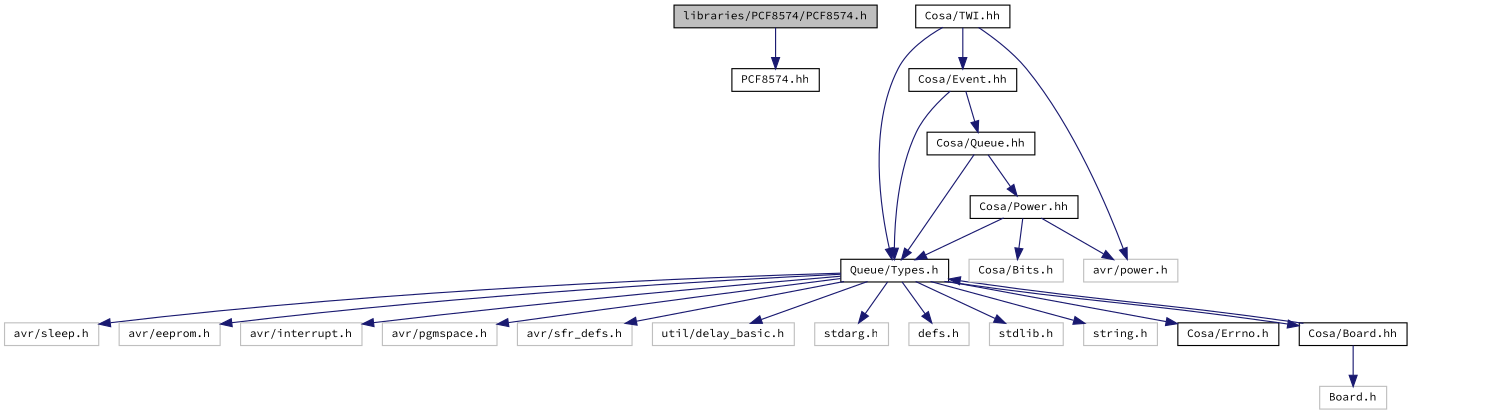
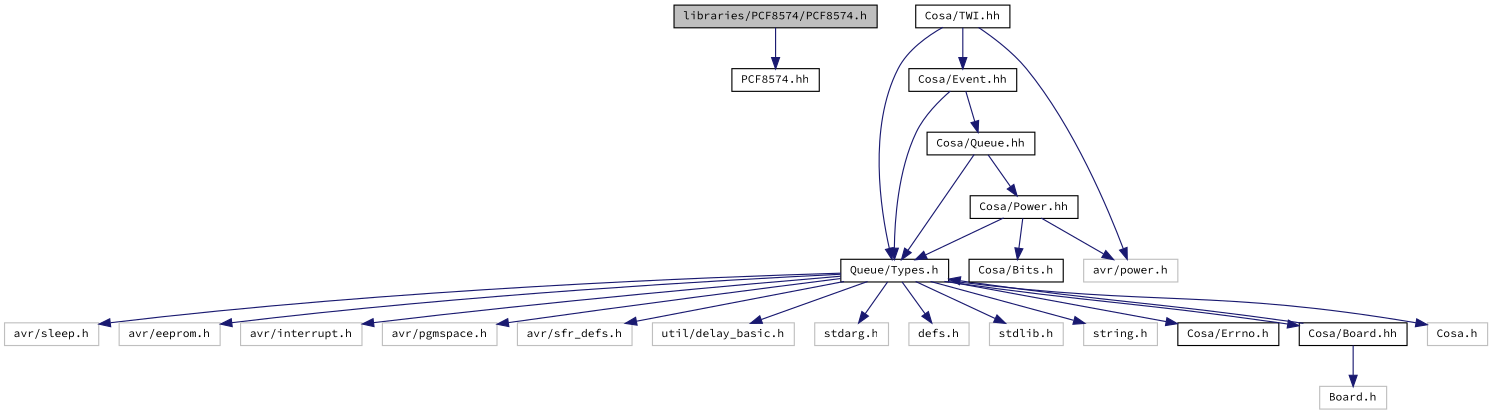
(1016, 271) -> (1016, 271)
none -> (1458, 334)
